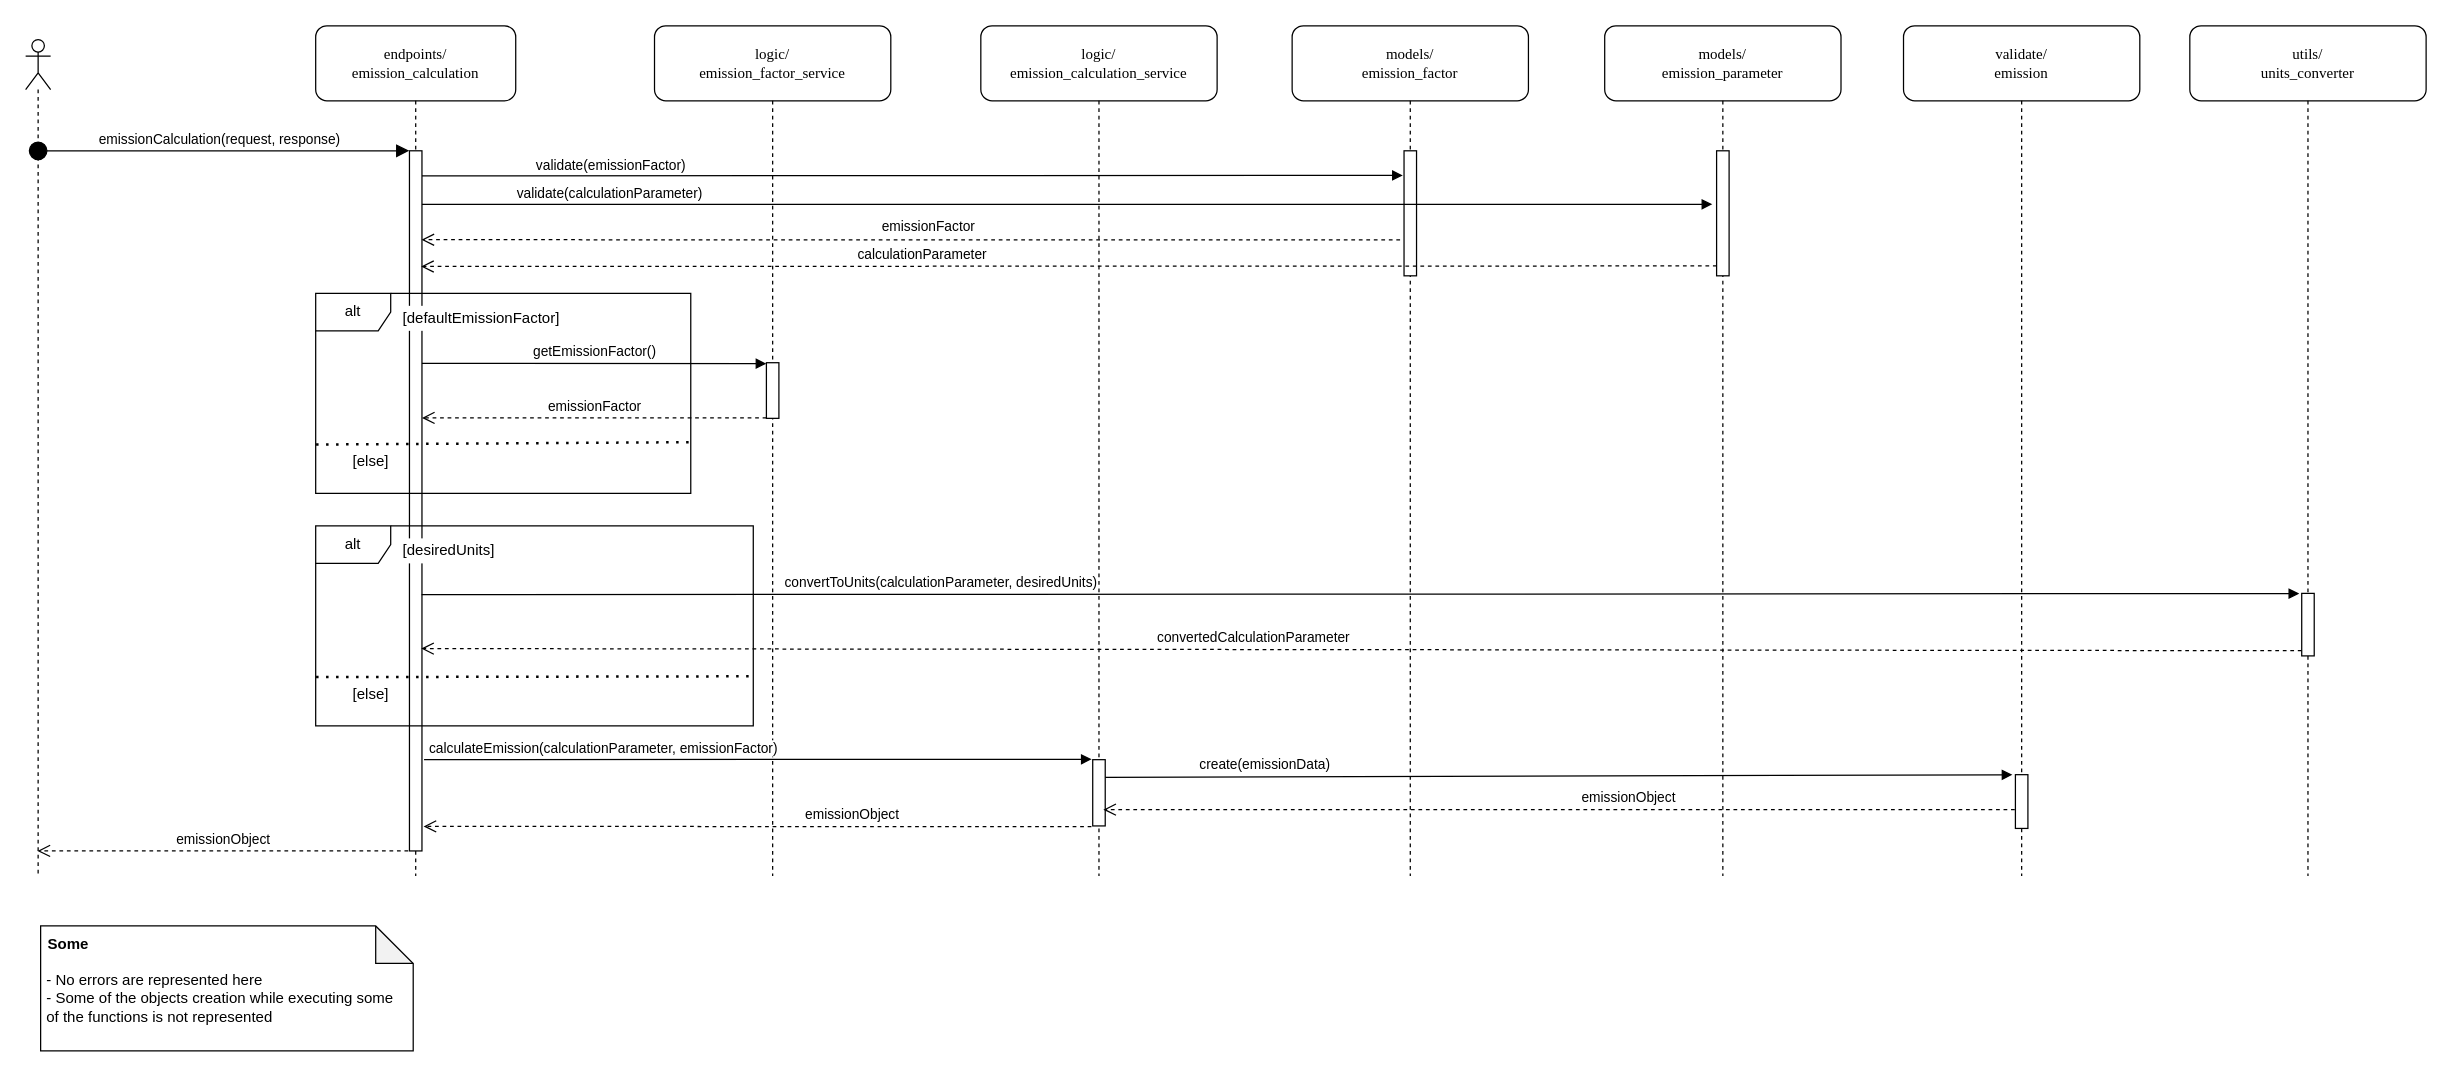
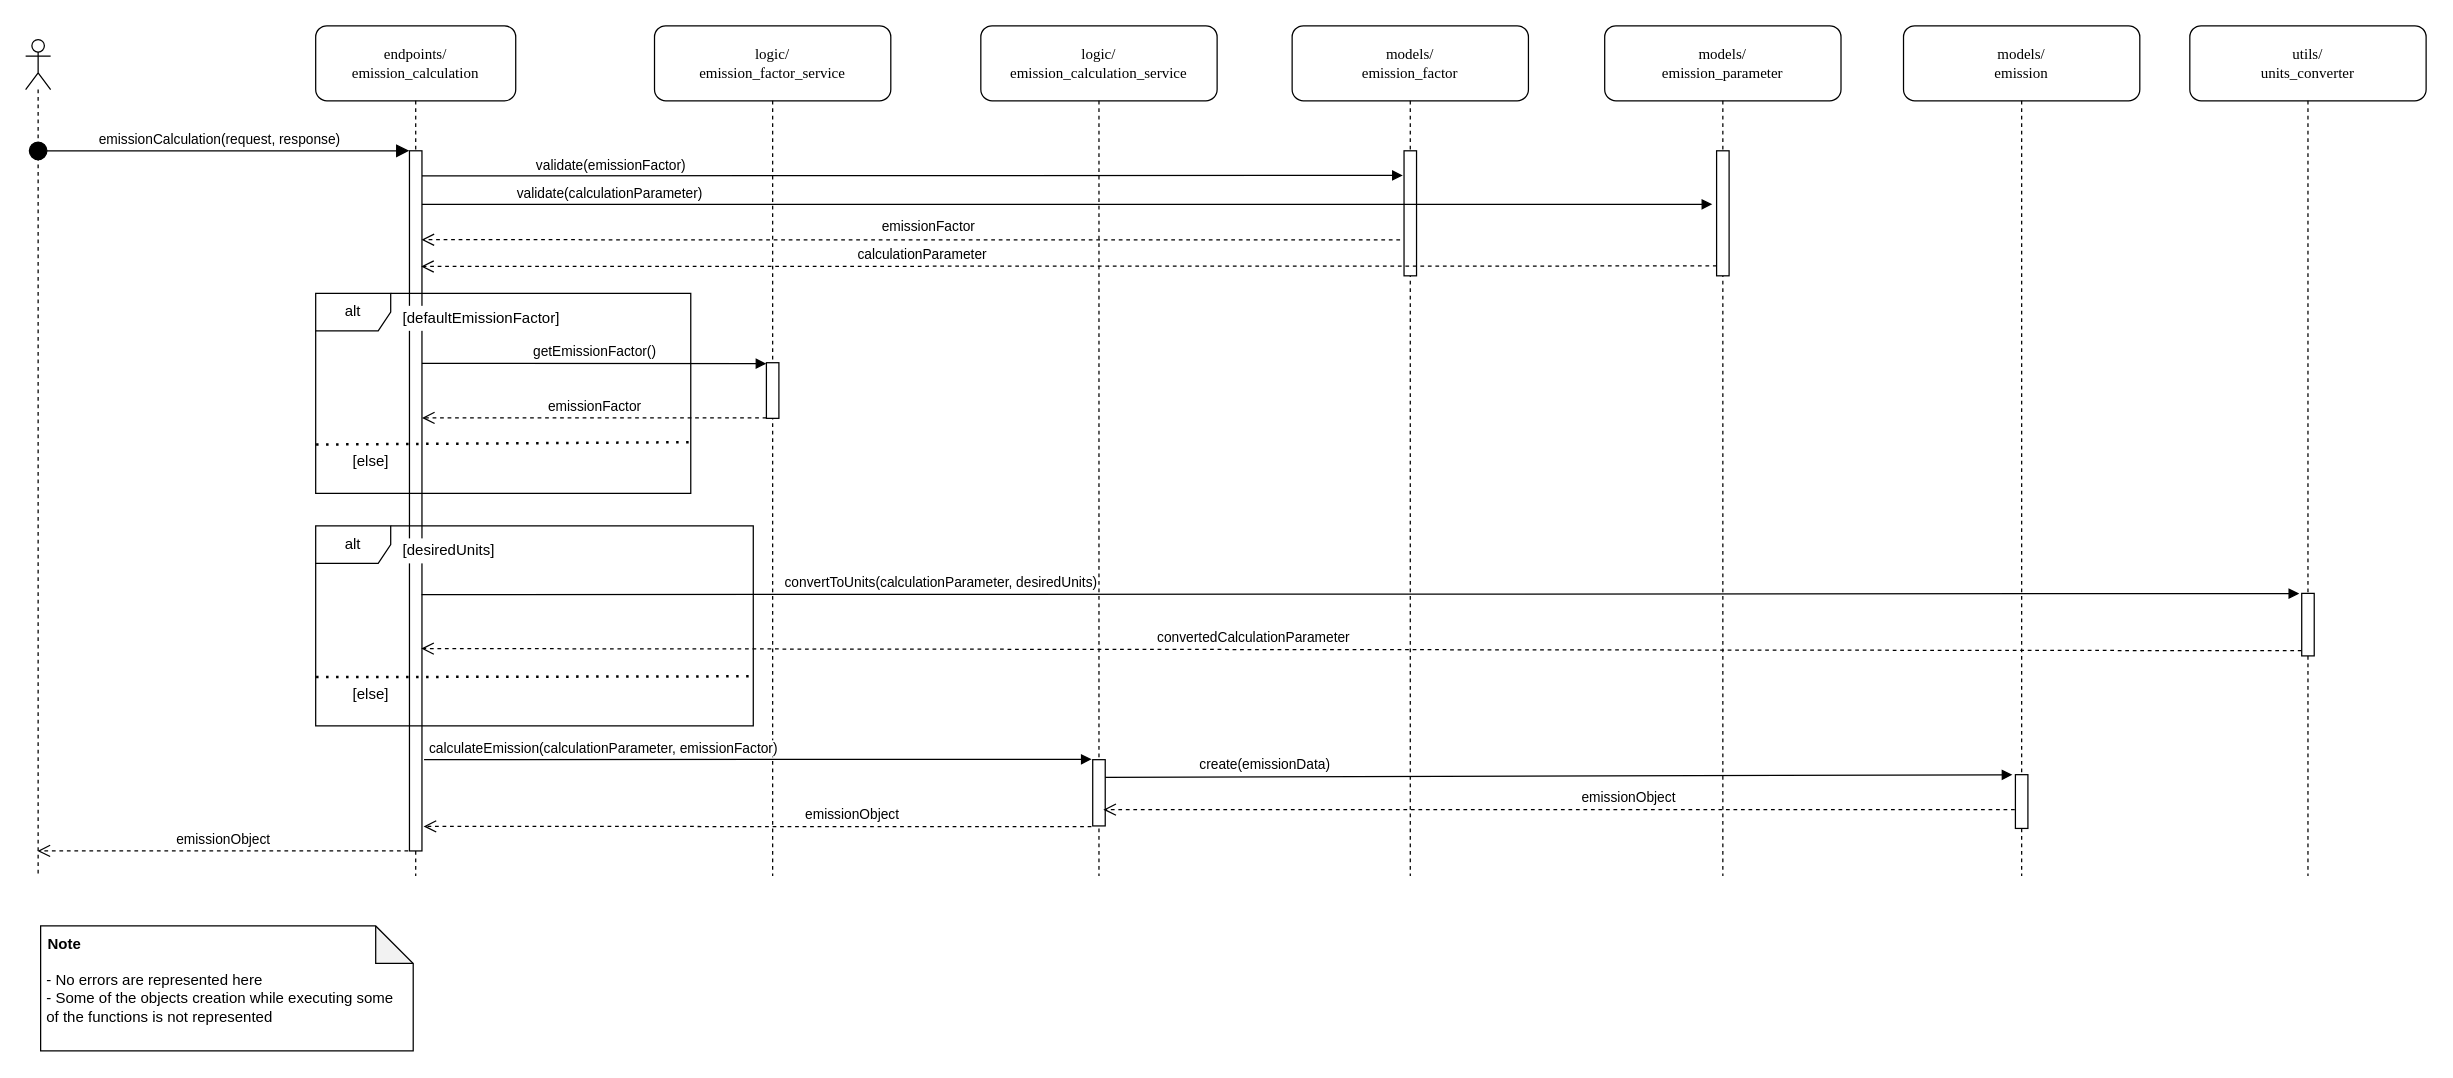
(2021, 63) -> (2021, 63)
(65, 944) -> (65, 944)
